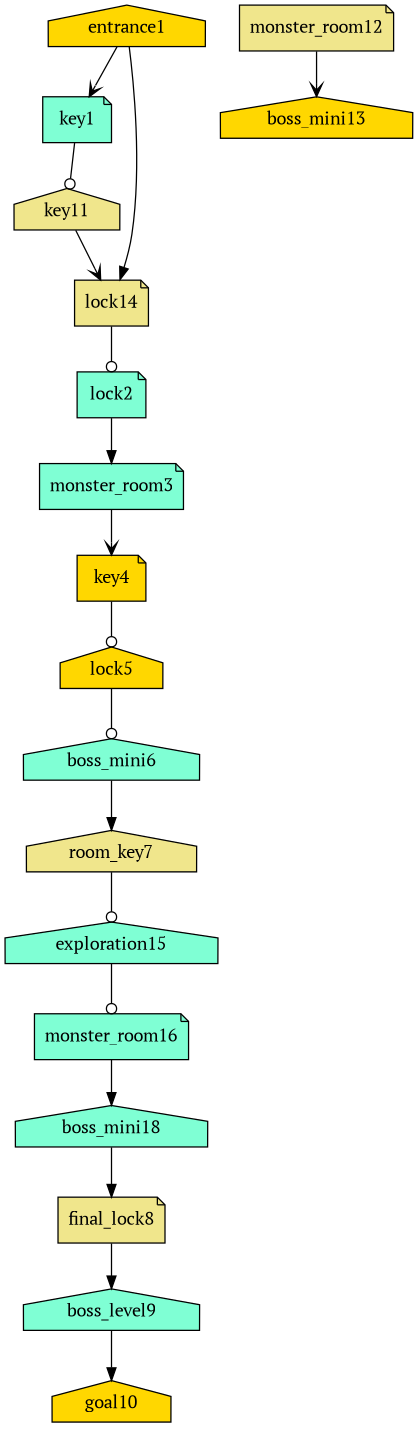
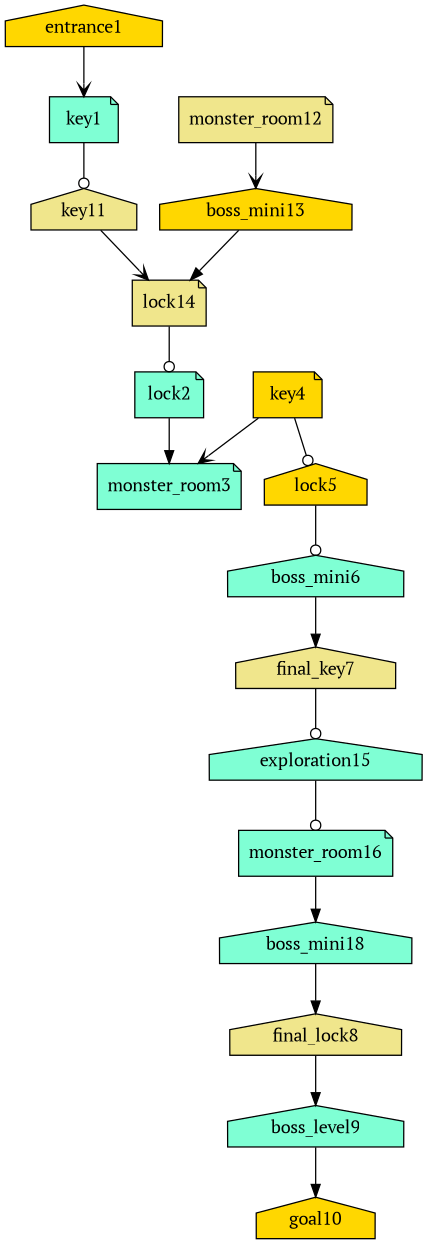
(137, 158) -> (219, 251)
(112, 526) -> (233, 437)
(112, 853) -> (316, 670)
(112, 1220) -> (316, 1037)
